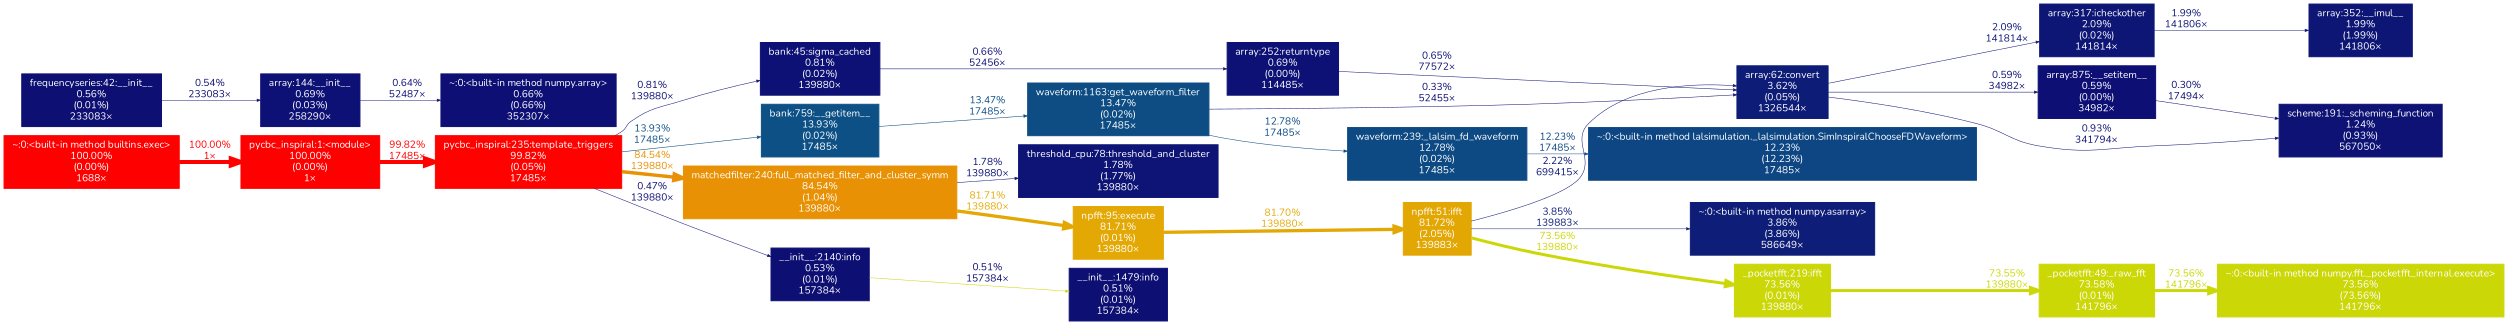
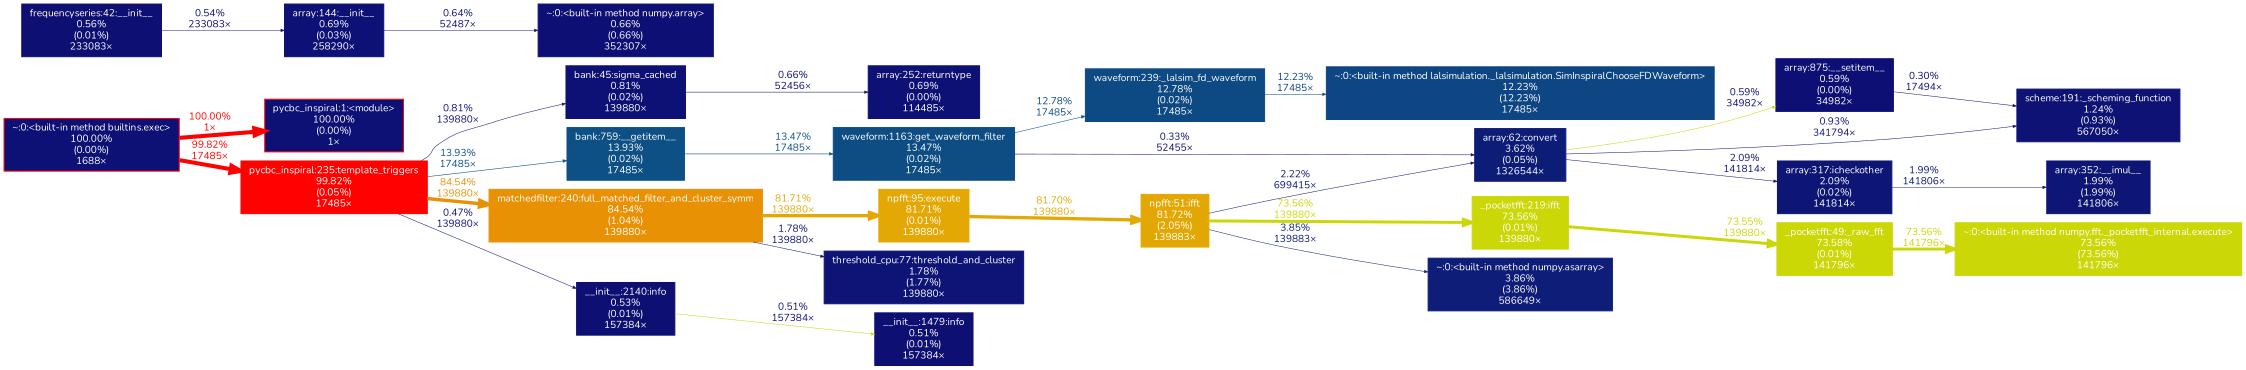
(1536, 81) -> none
(1931, 92) -> (1670, 134)
(92, 162) -> (92, 145)
(310, 162) -> (334, 126)
(402, 162) -> (205, 165)
(1118, 171) -> (924, 277)
